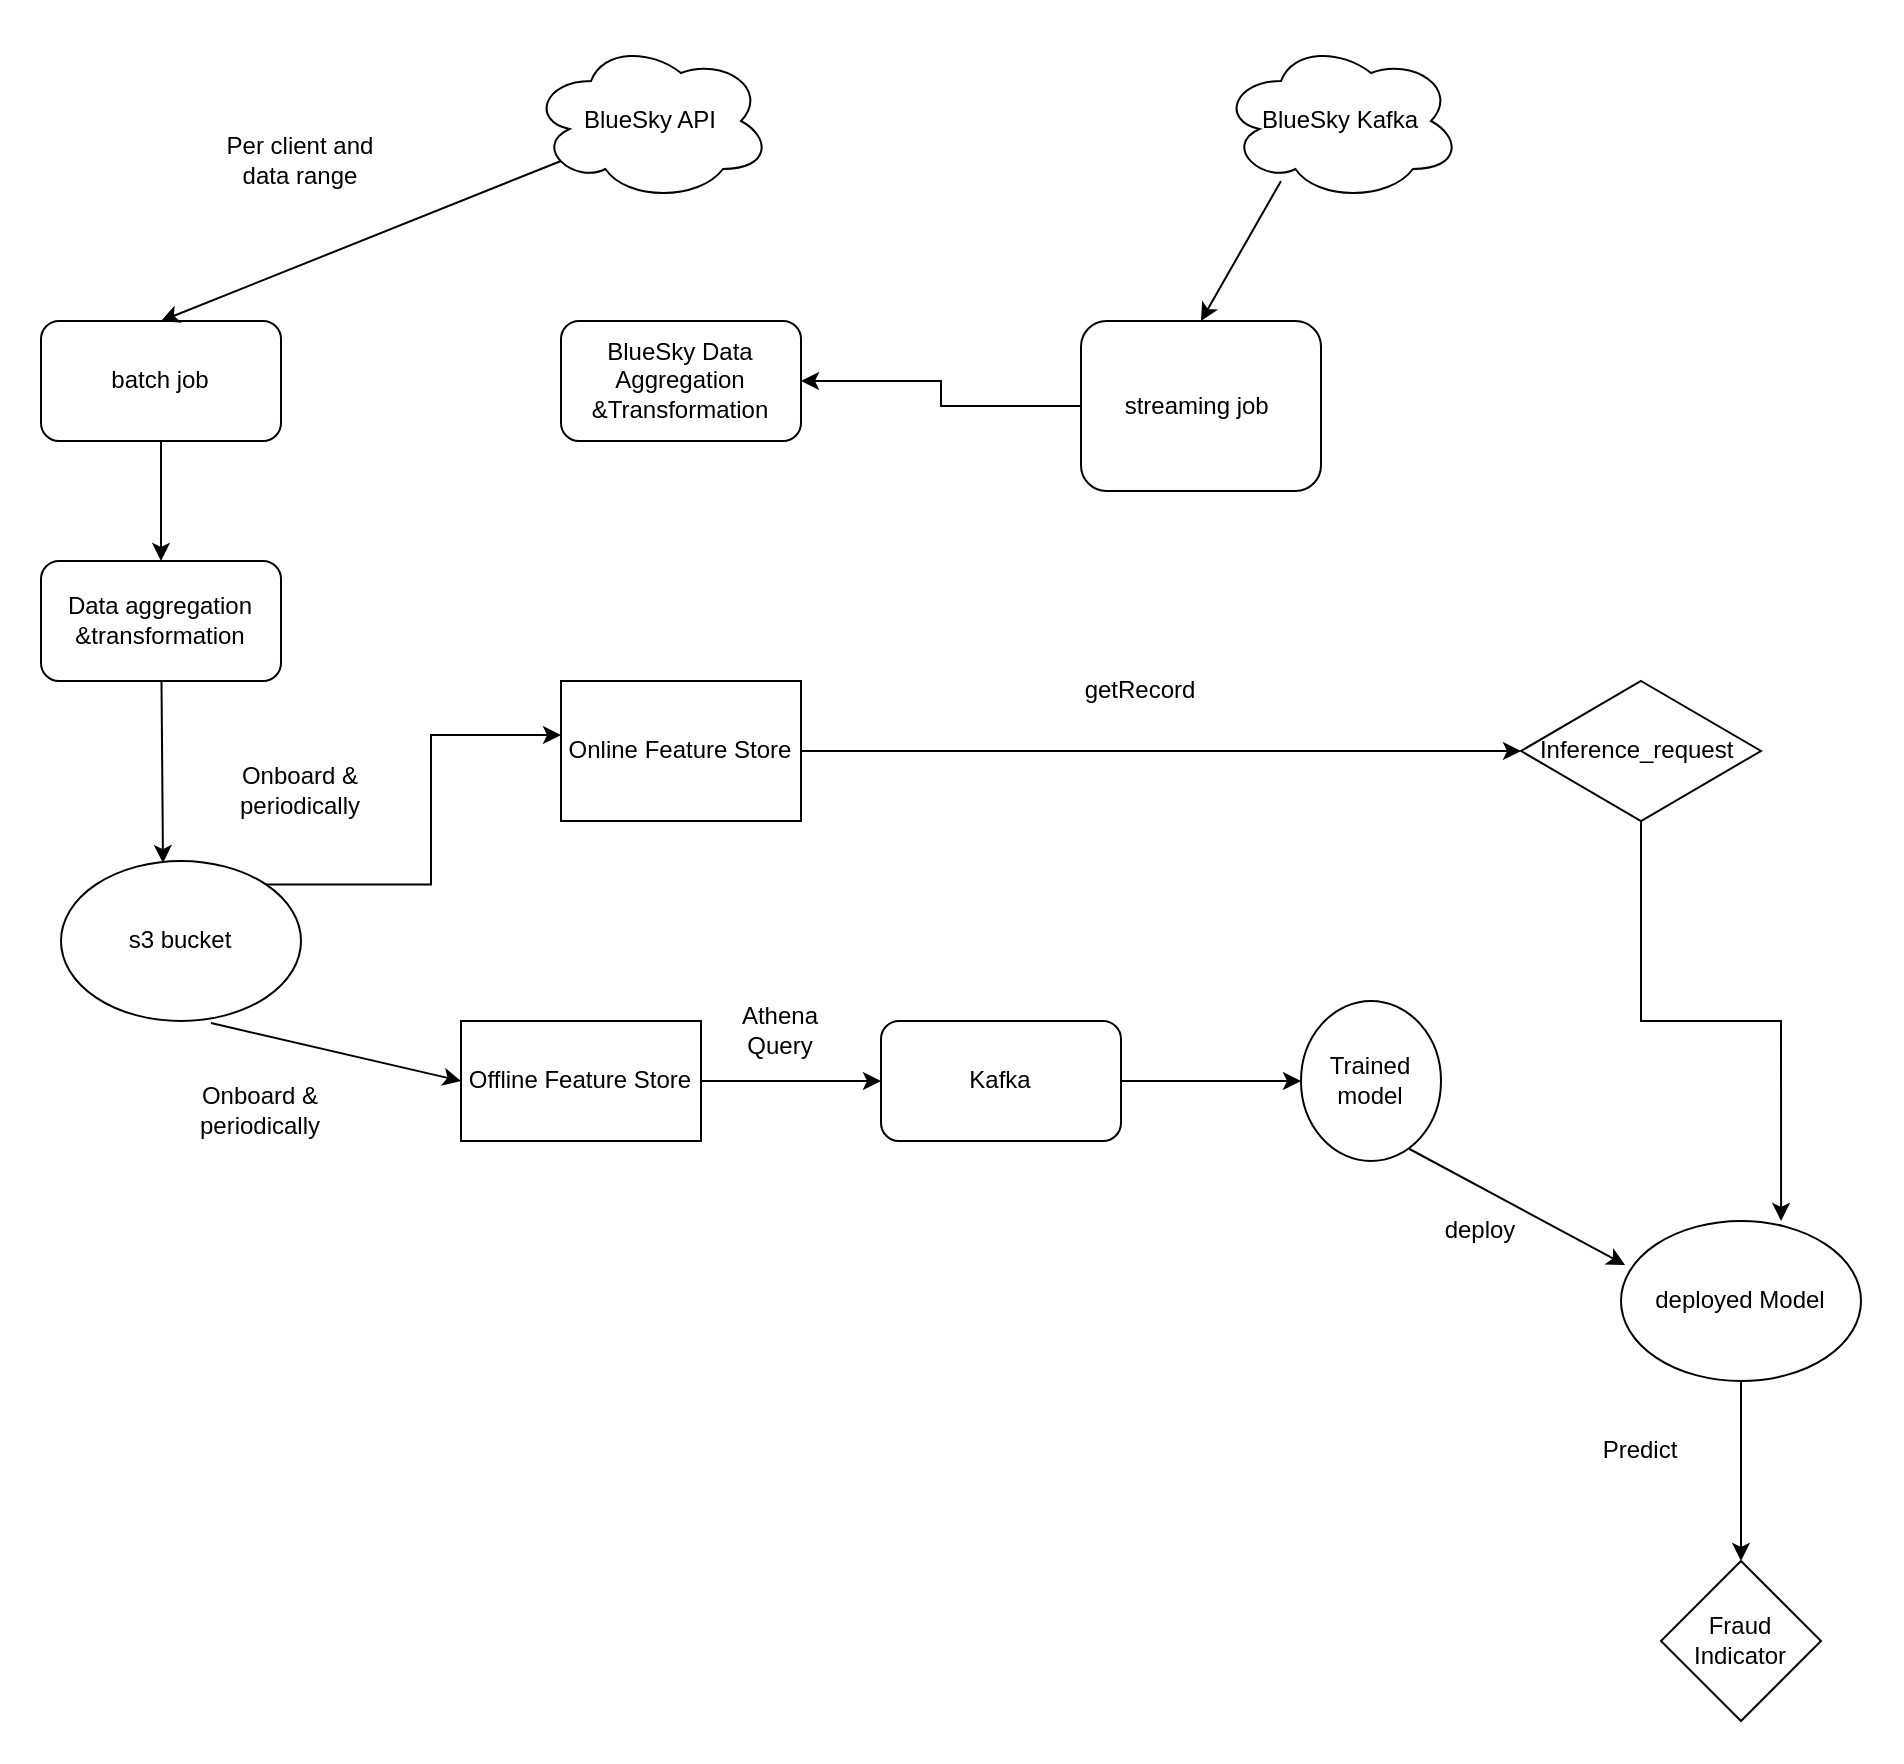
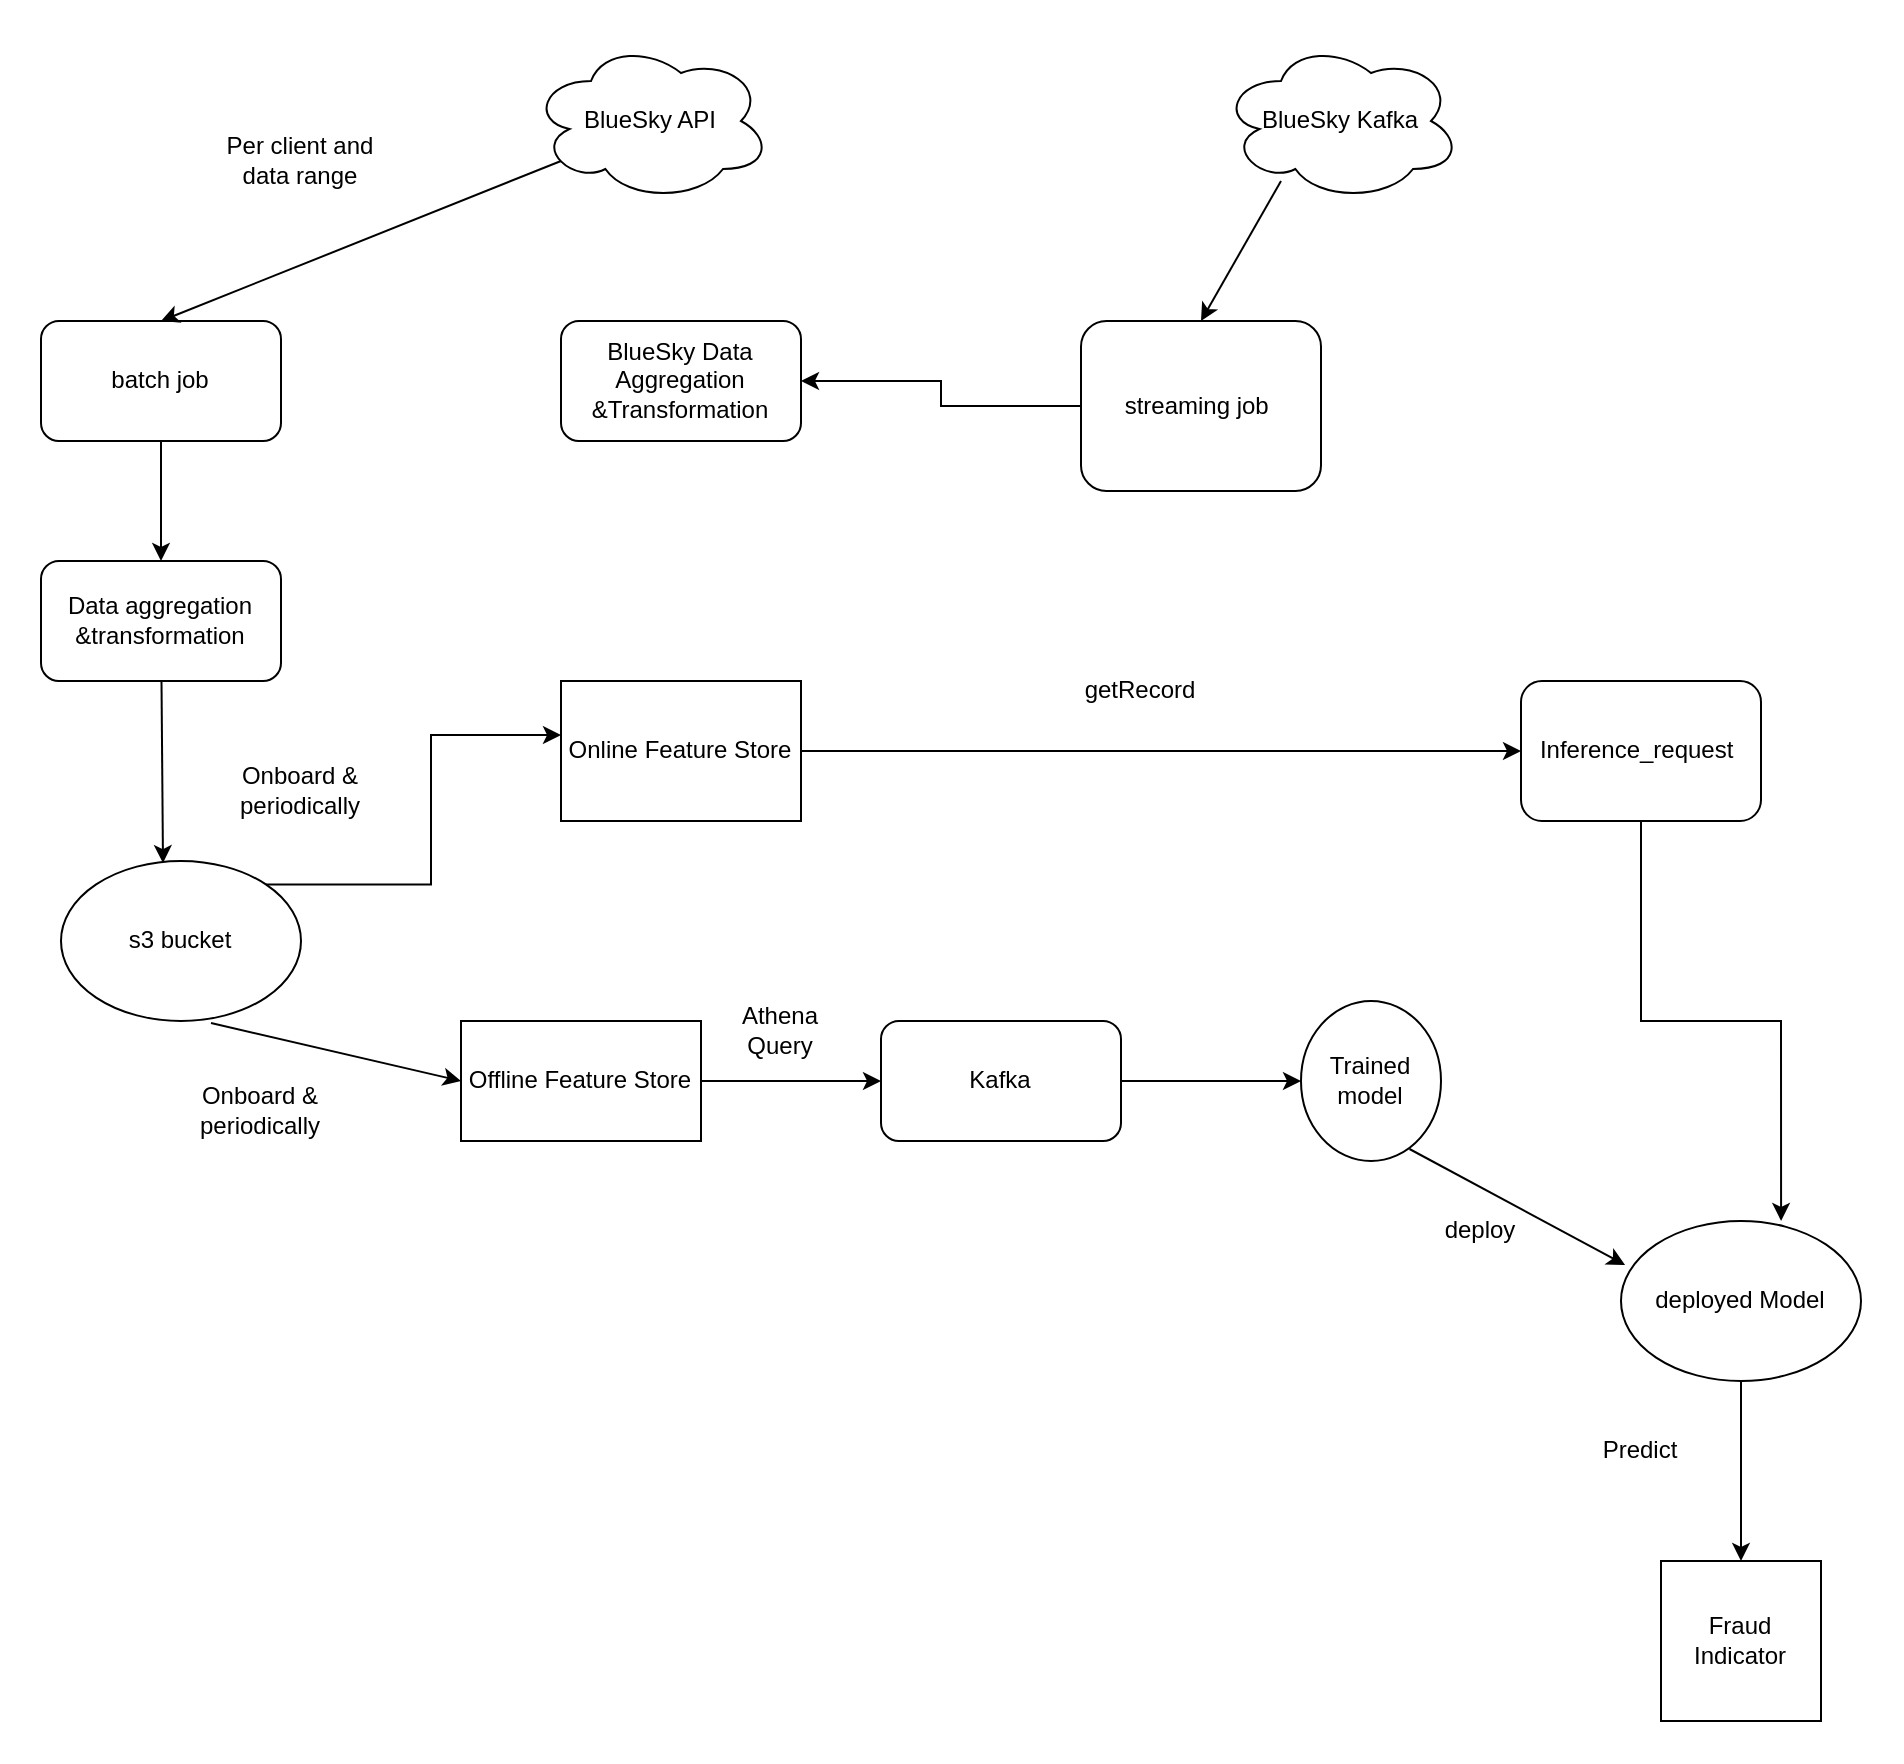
(1641, 751) -> (1641, 751)
(1741, 1641) -> (1741, 1641)
